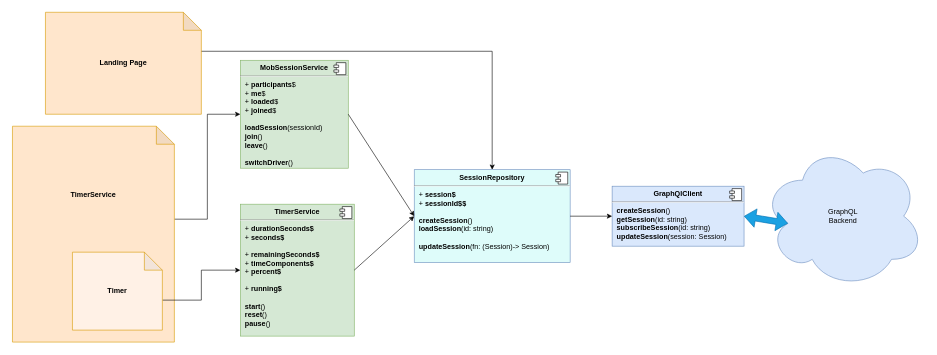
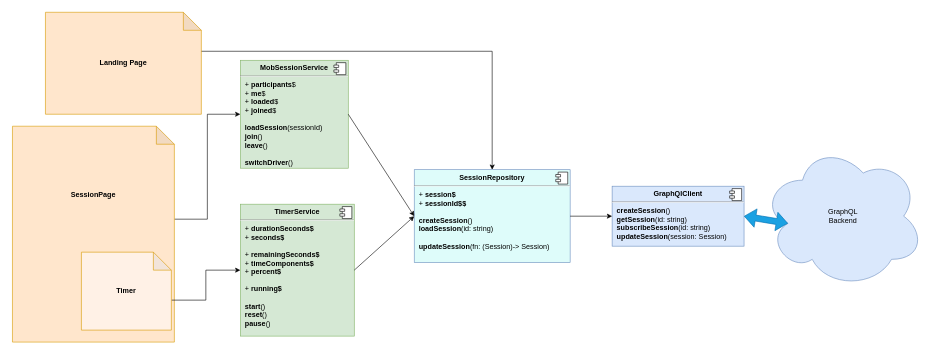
(93, 135) -> (93, 135)
(117, 291) -> (126, 291)
